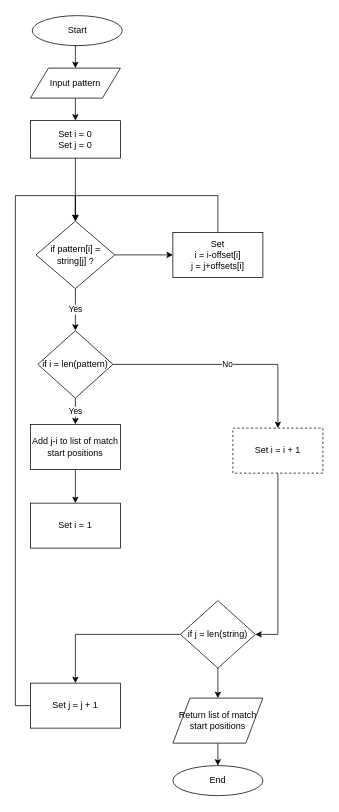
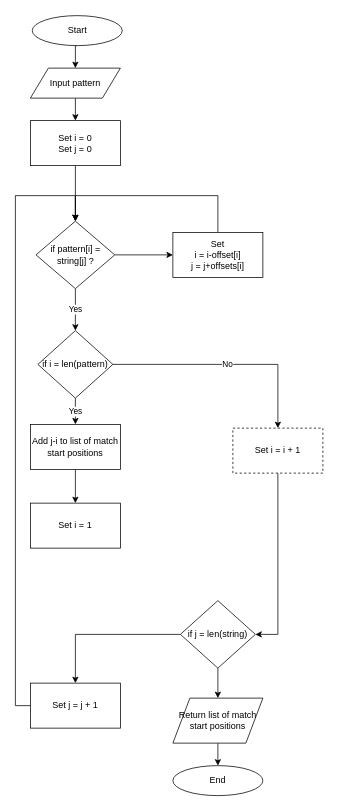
(75, 139) -> (75, 143)
